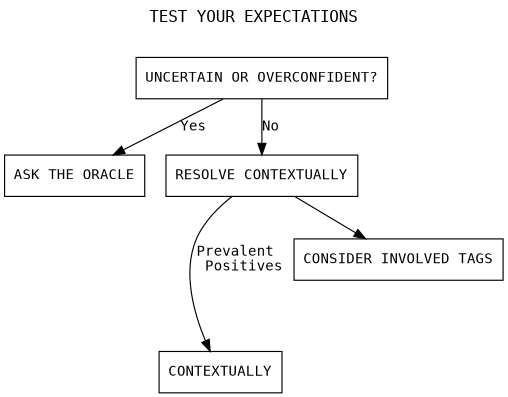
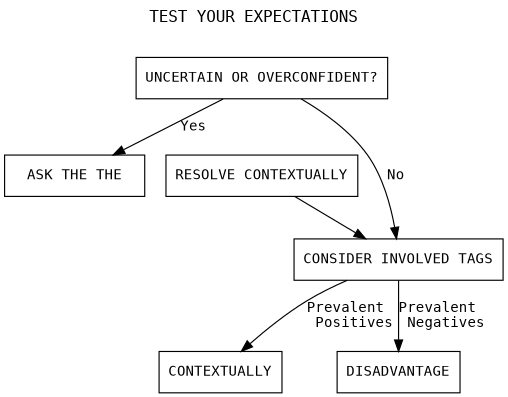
(262, 121) -> (364, 151)
(75, 176) -> (75, 176)
(191, 263) -> (296, 308)
none -> (399, 372)
